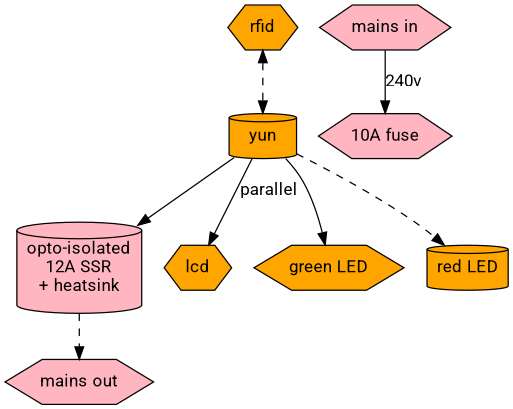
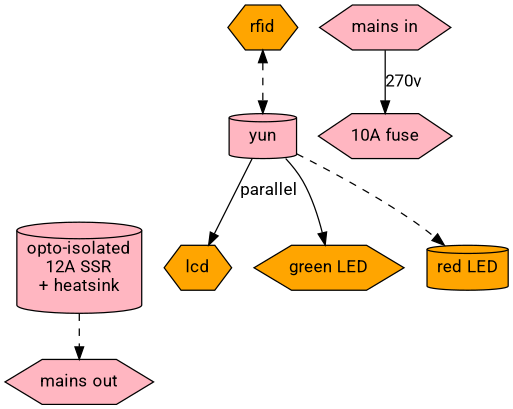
(404, 82) -> (404, 82)
(263, 136) -> (263, 136)
(191, 188) -> none
